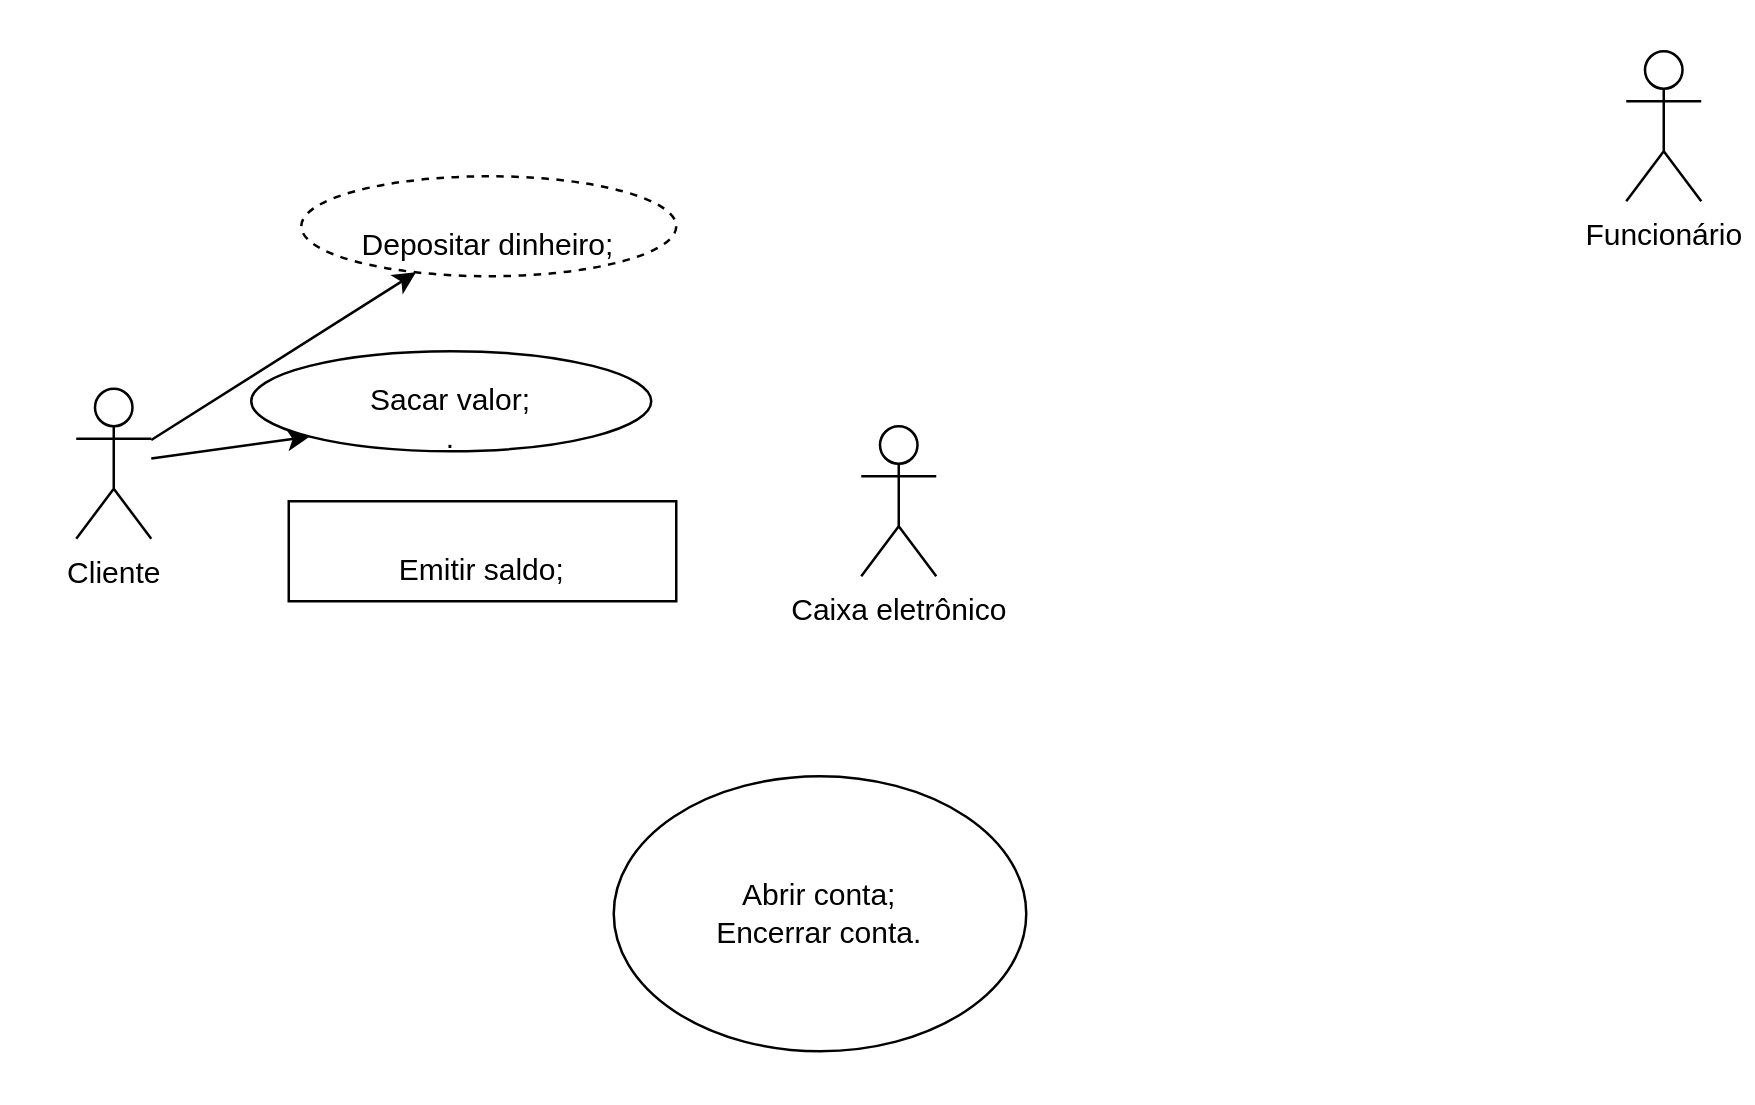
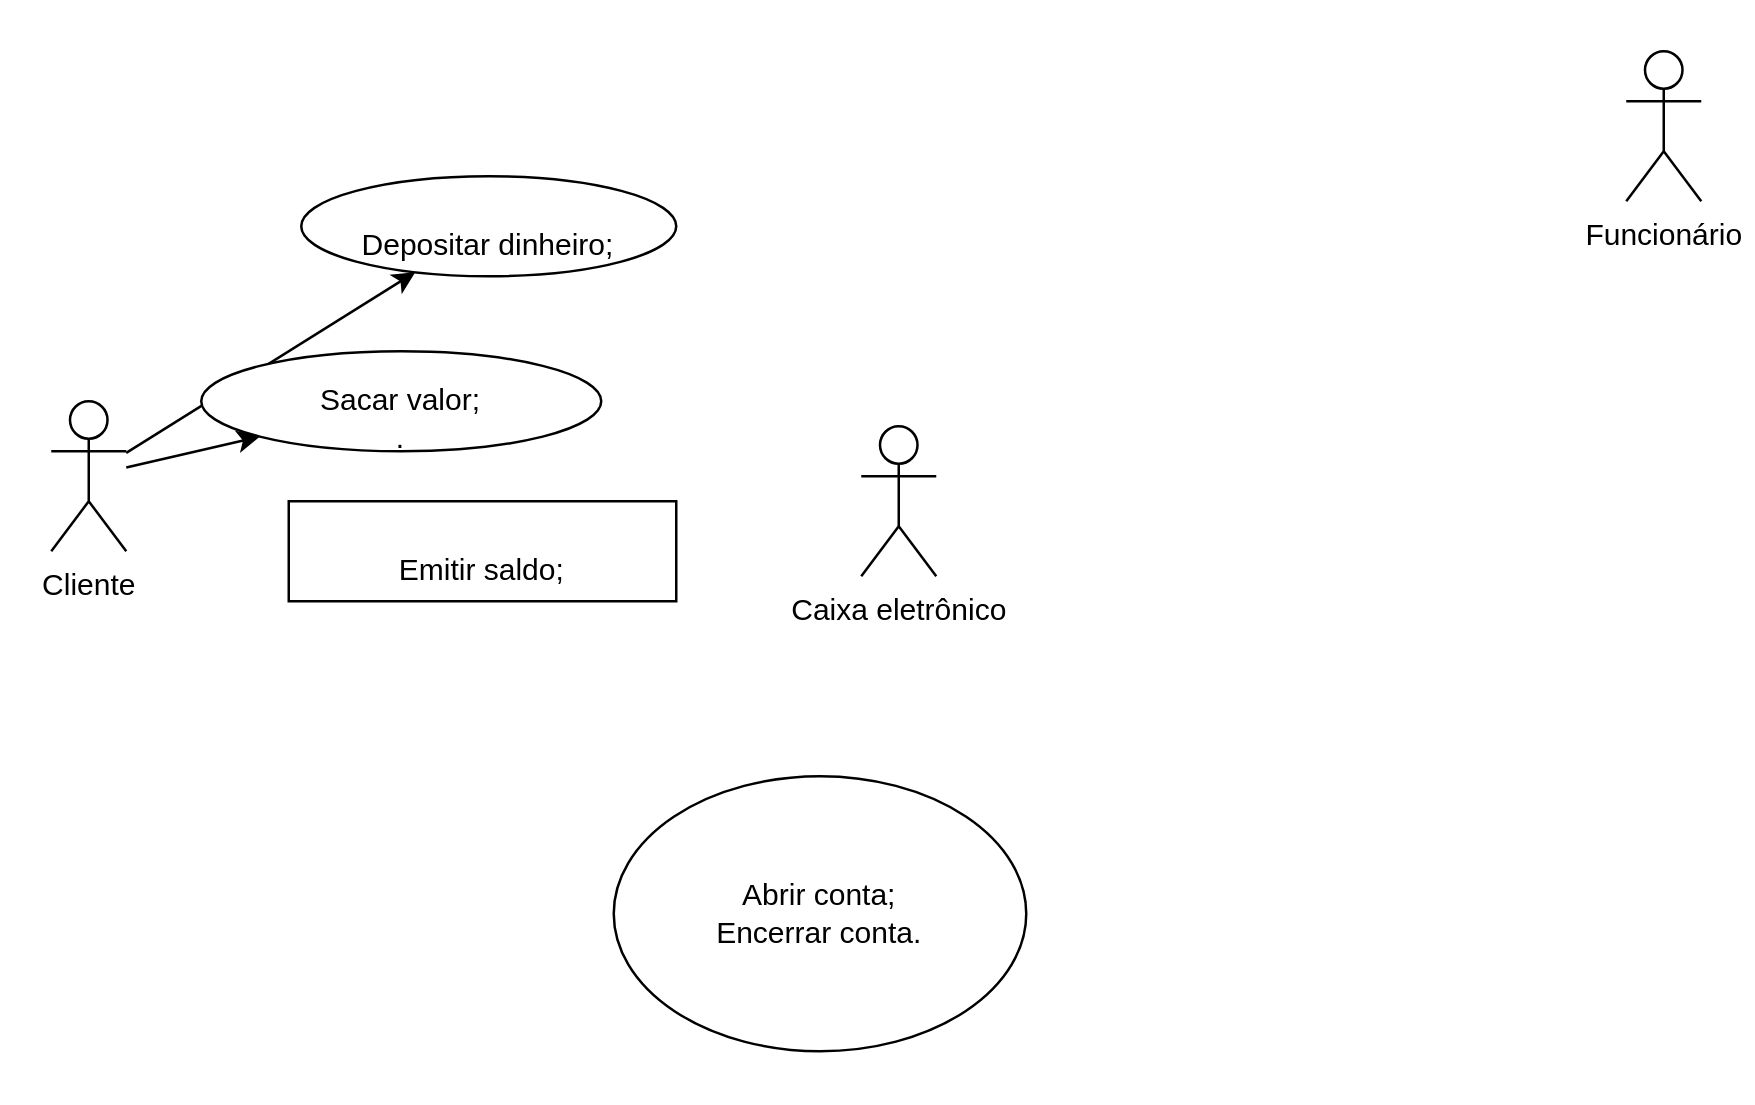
(489, 226) -> (489, 226)
(451, 401) -> (401, 401)
(114, 464) -> (89, 476)
